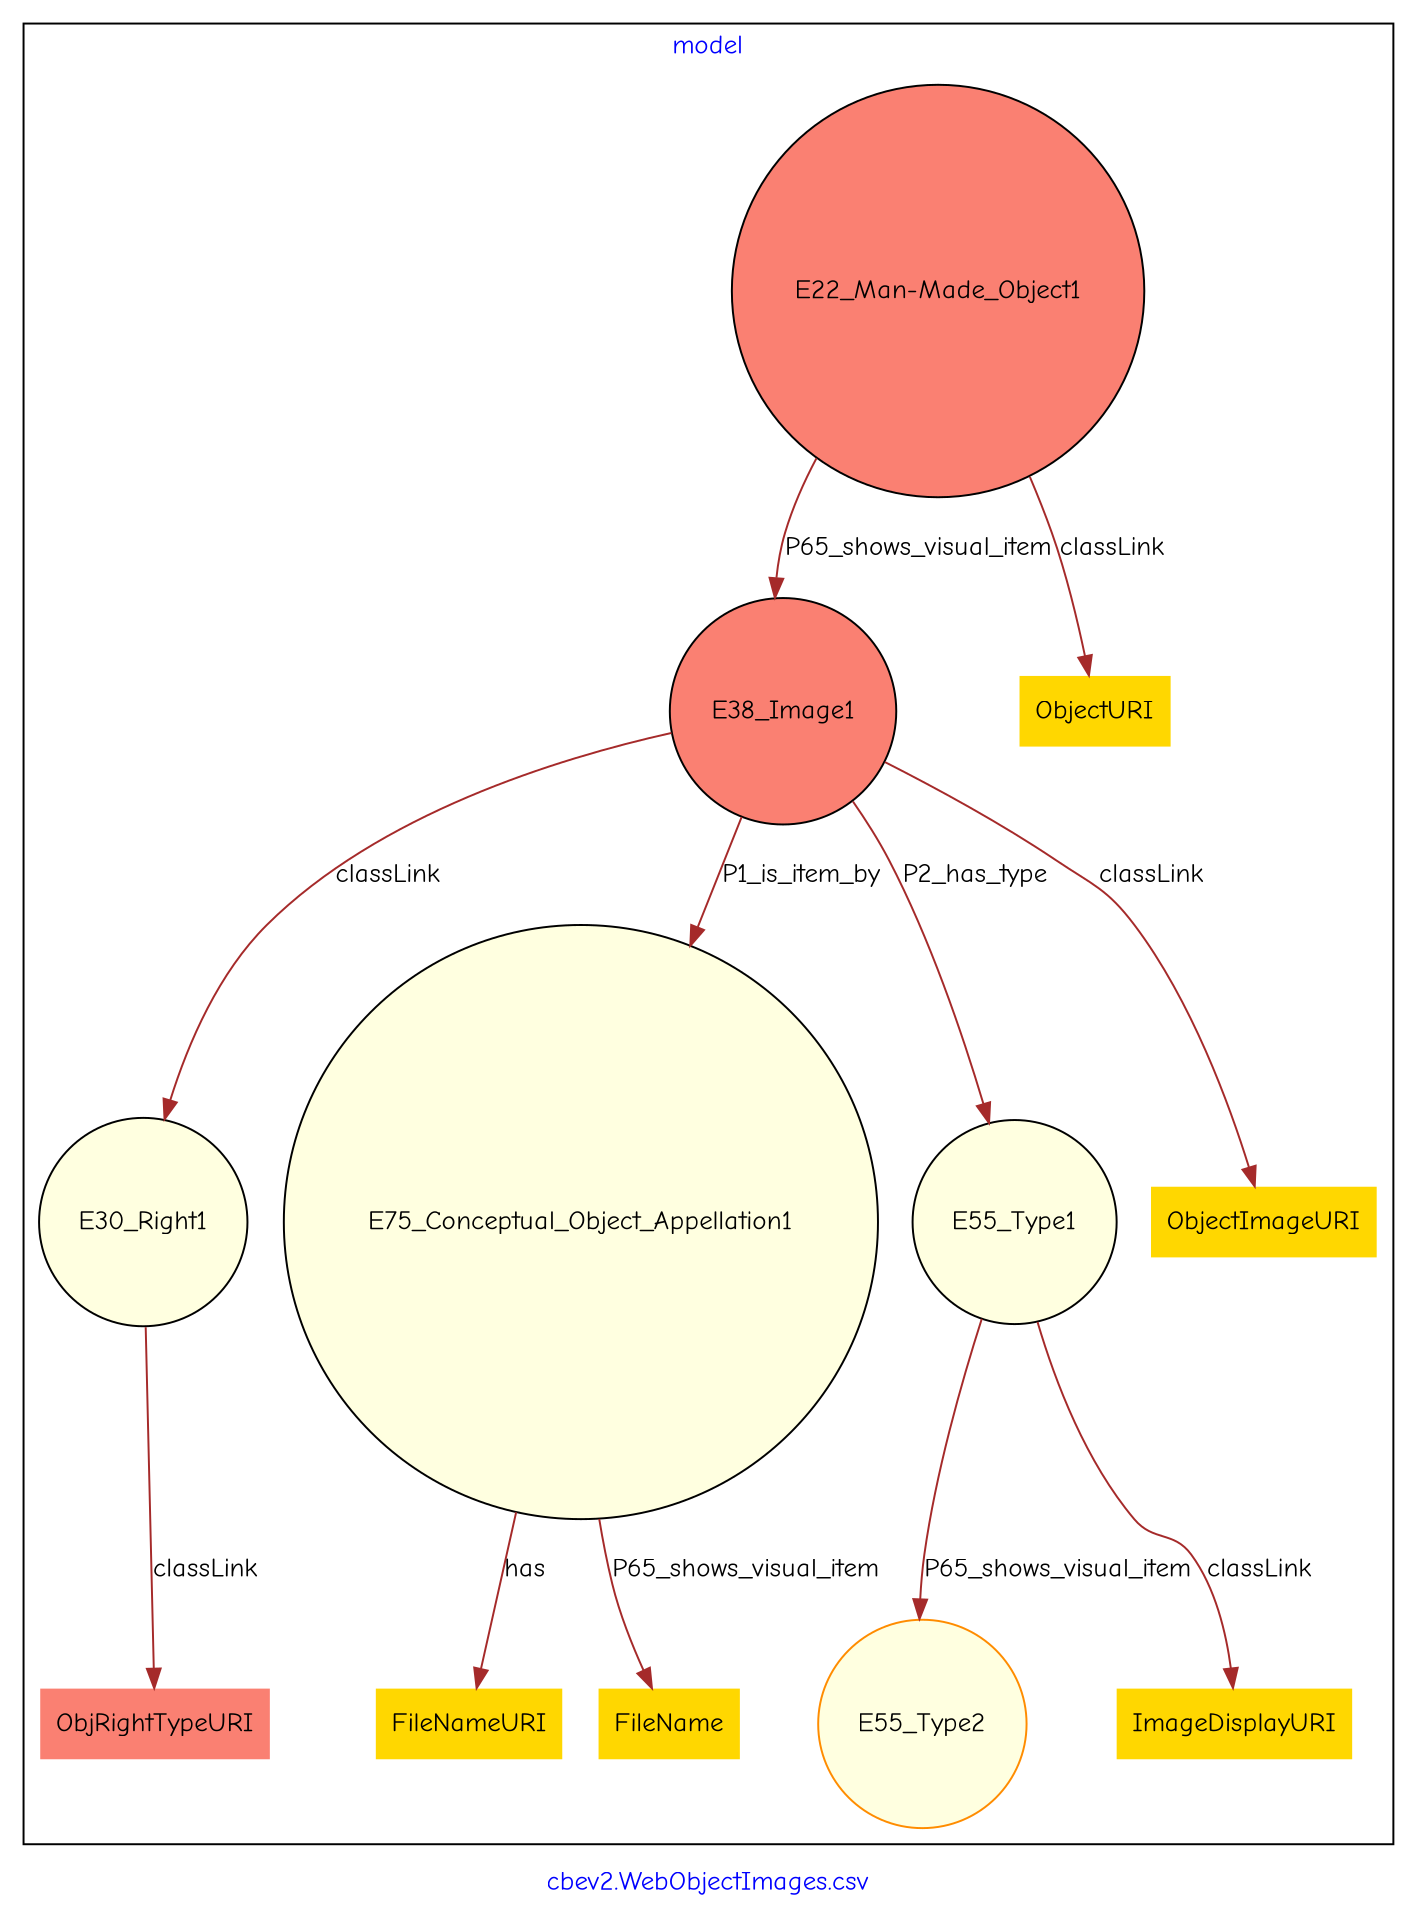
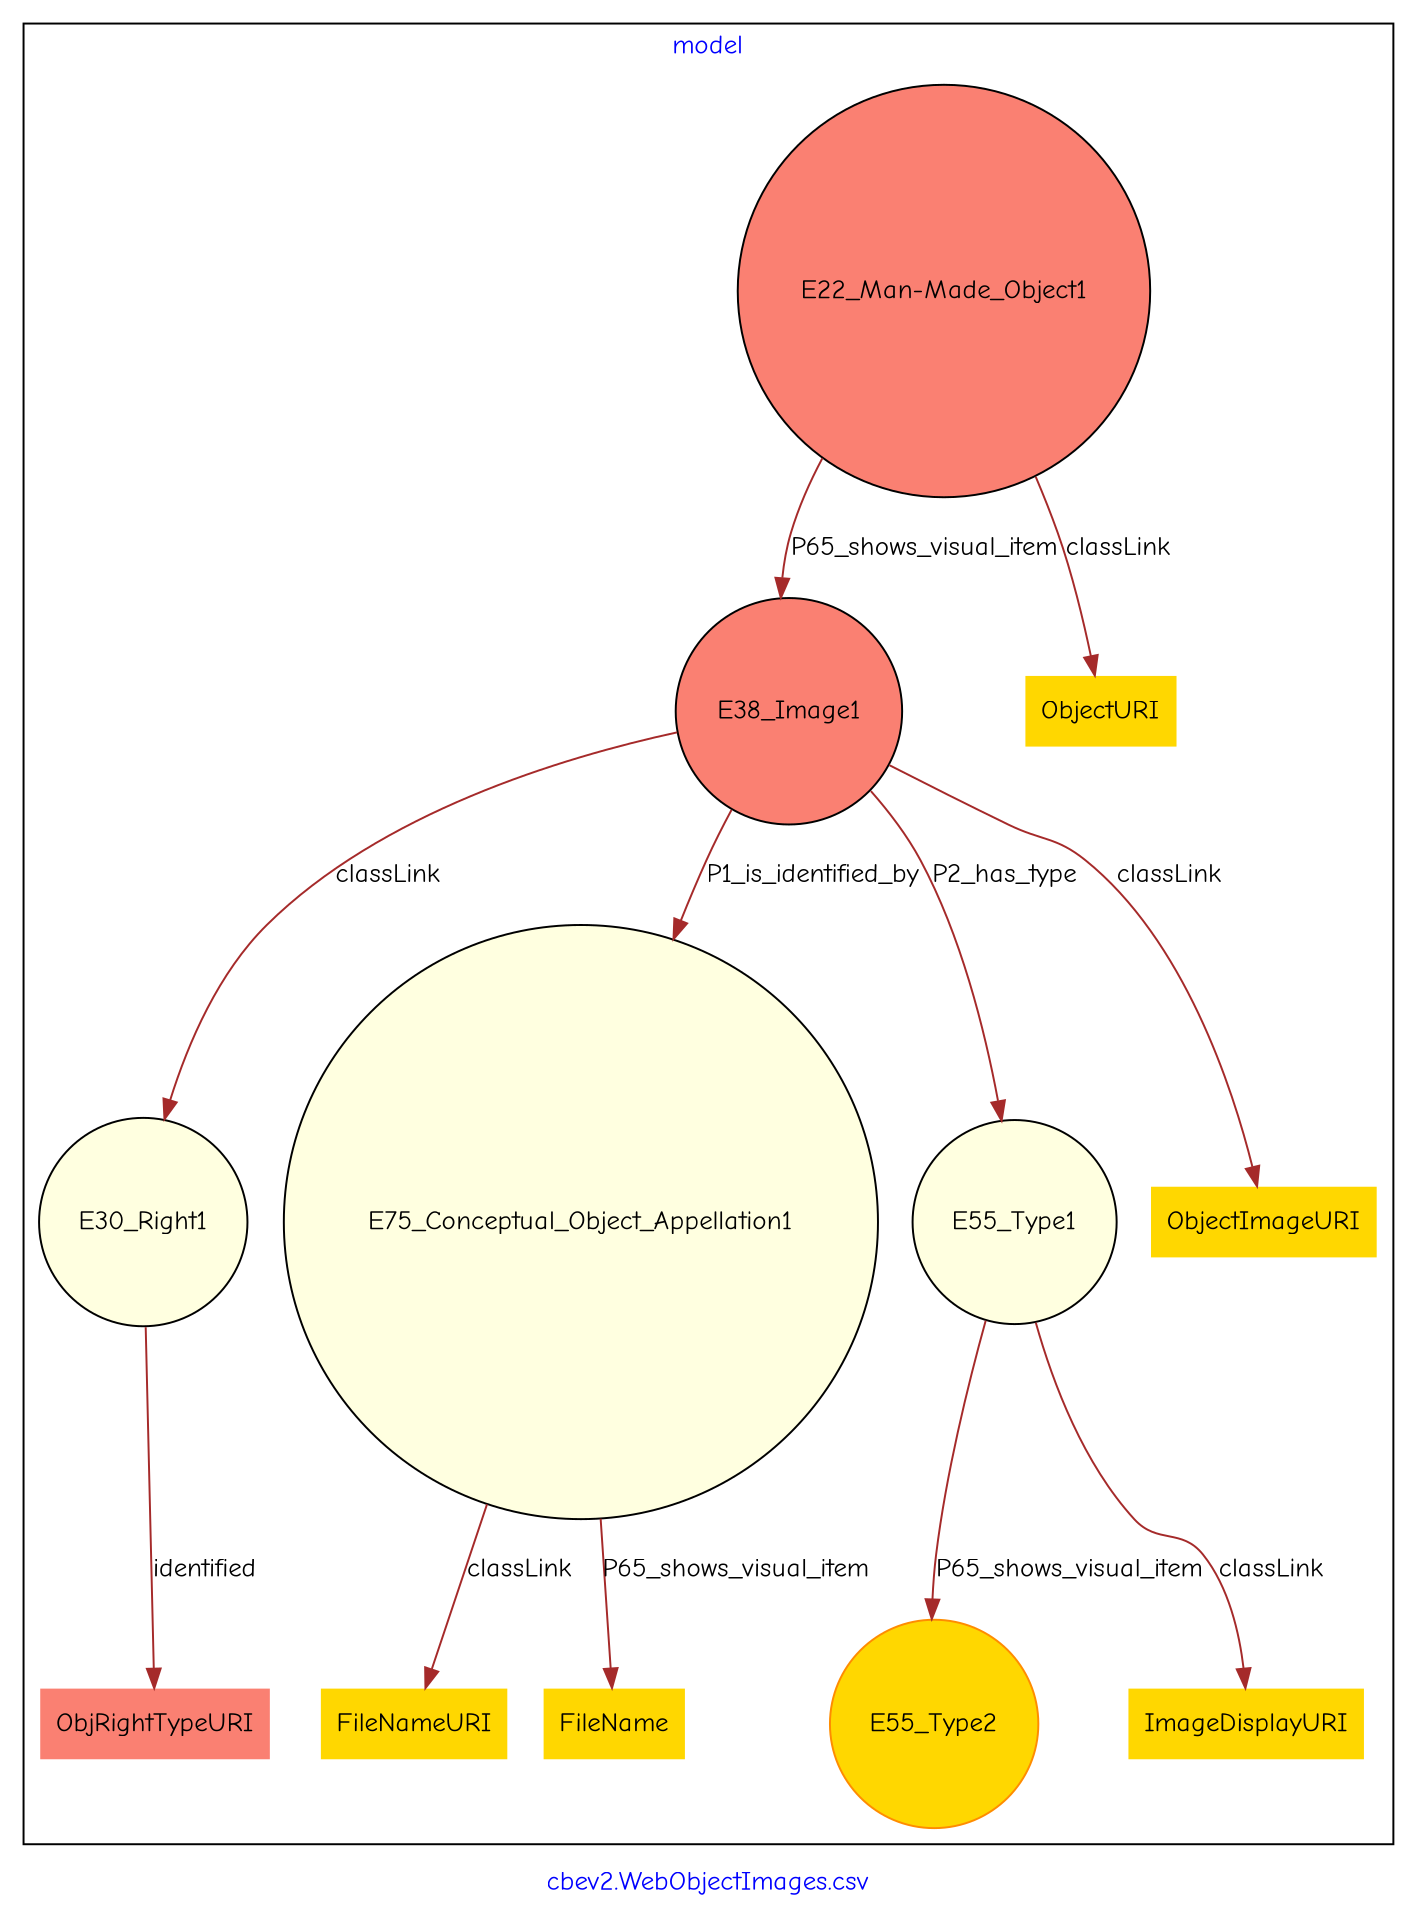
(802, 875) -> (813, 875)
(206, 1569) -> (205, 1569)
(526, 1569) -> (520, 1569)
(922, 1724) -> (934, 1724)
